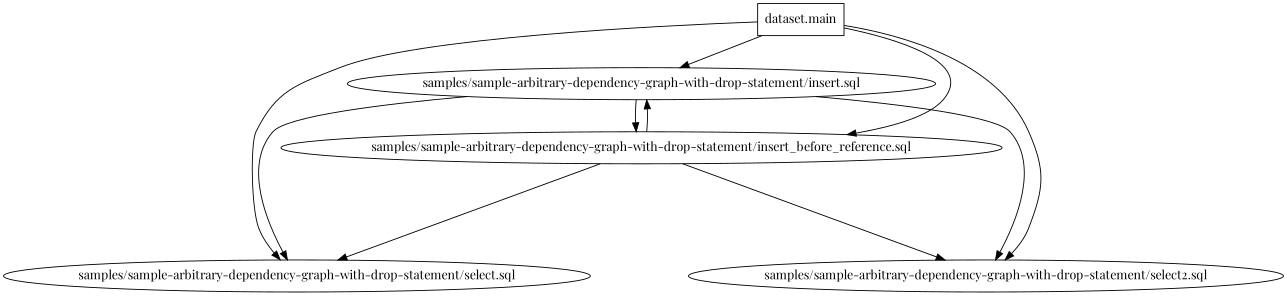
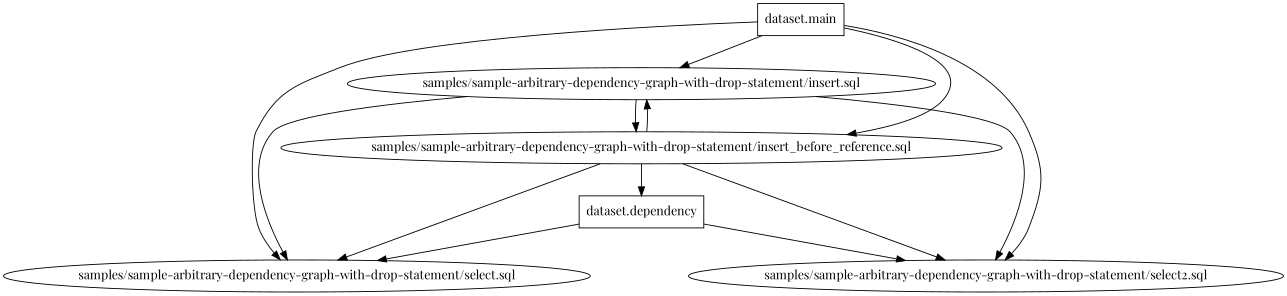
none -> (641, 212)
